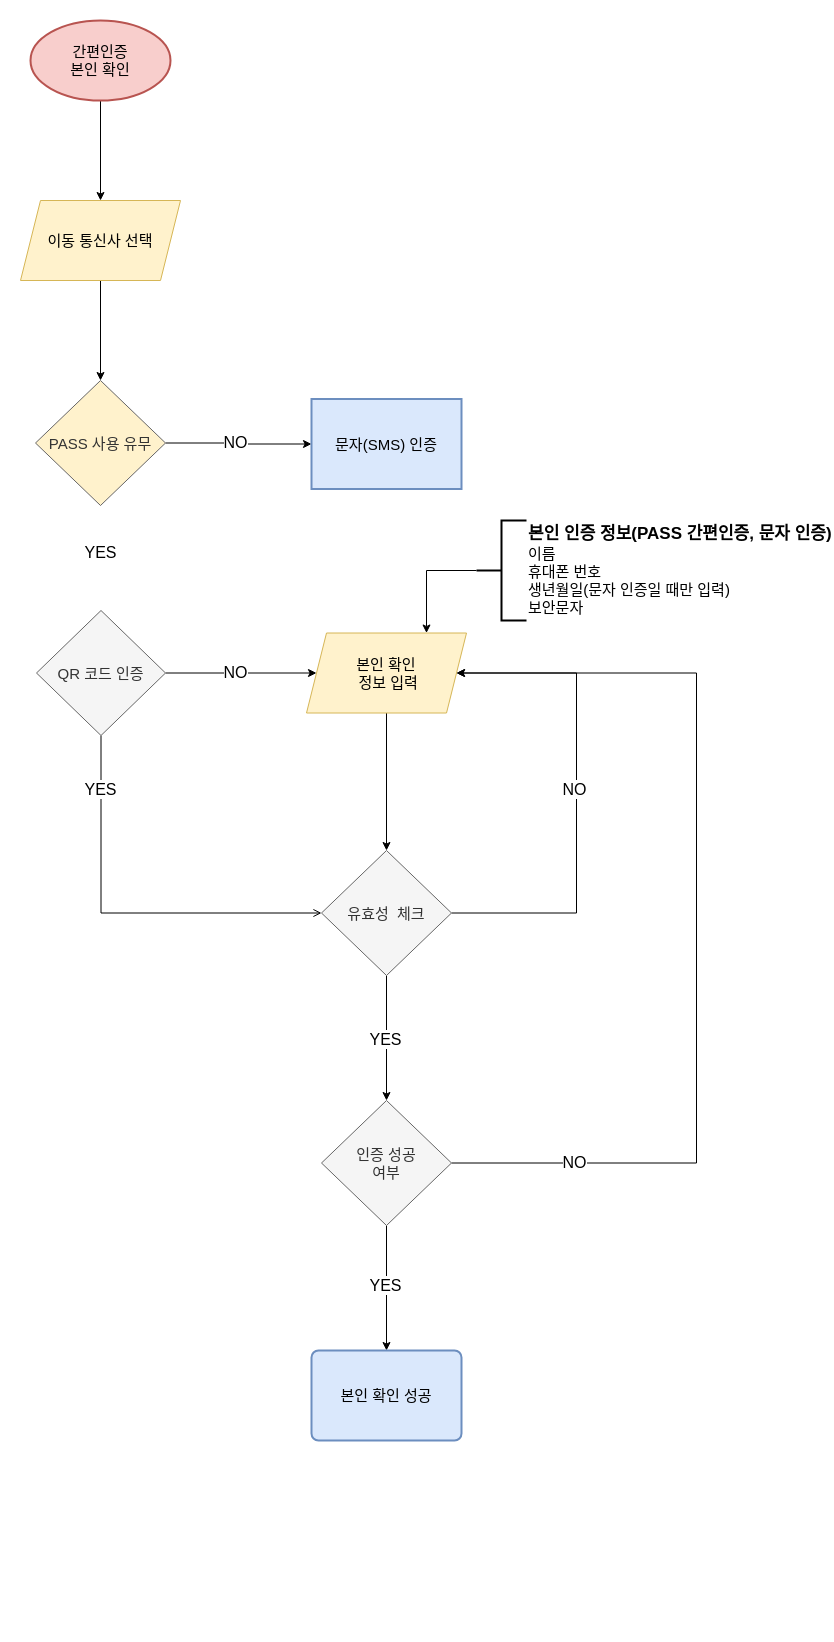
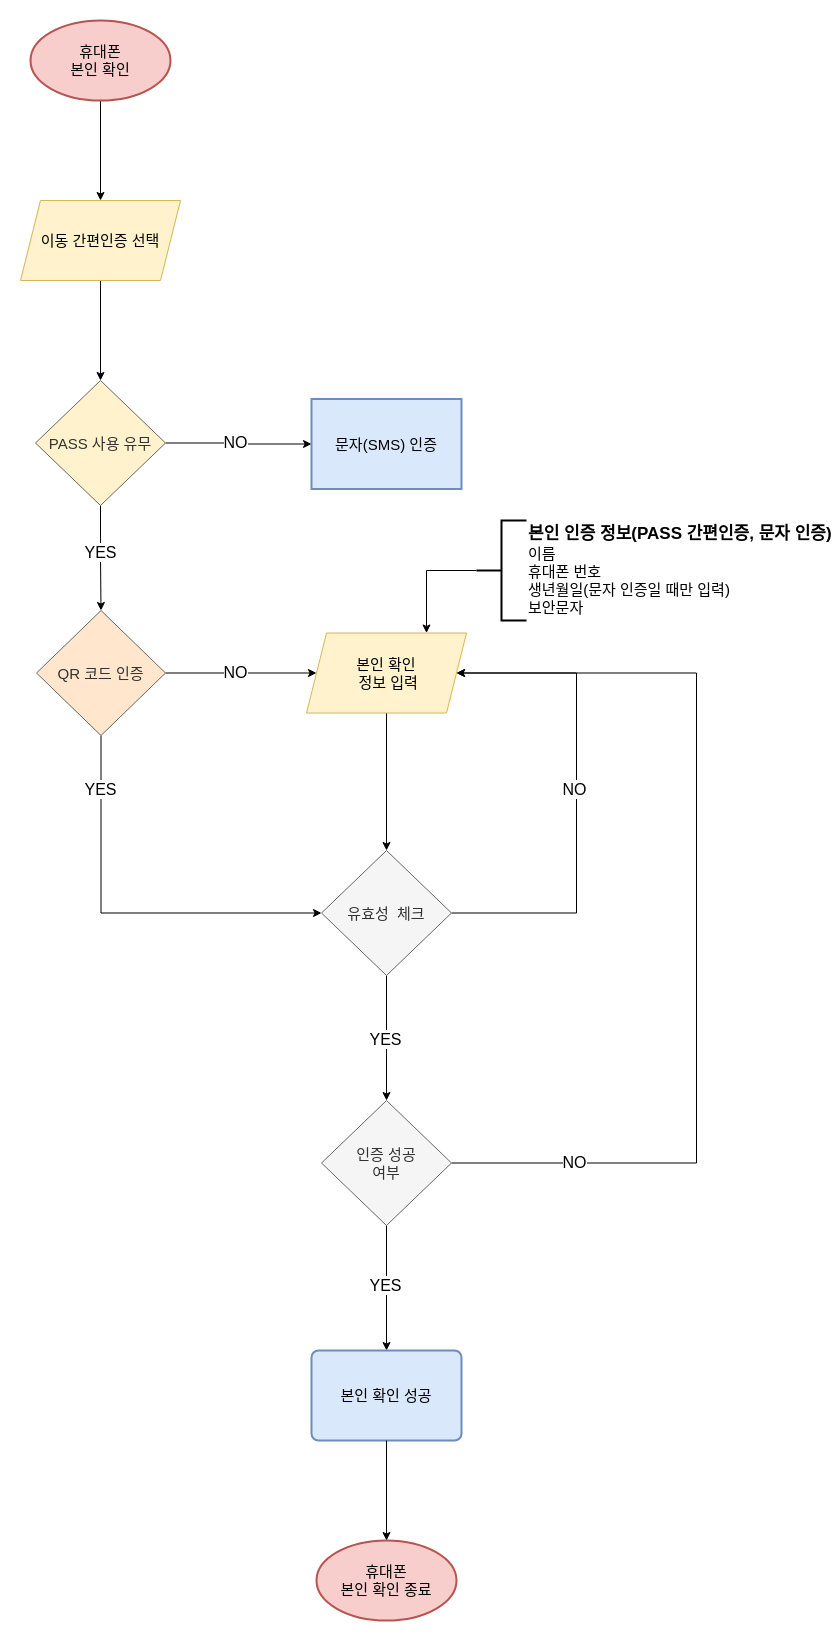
(101, 61) -> (101, 61)
(101, 241) -> (101, 241)
none -> (101, 582)
(101, 673) -> (101, 673)
(314, 913) -> (313, 913)
none -> (387, 1487)
none -> (387, 1581)
